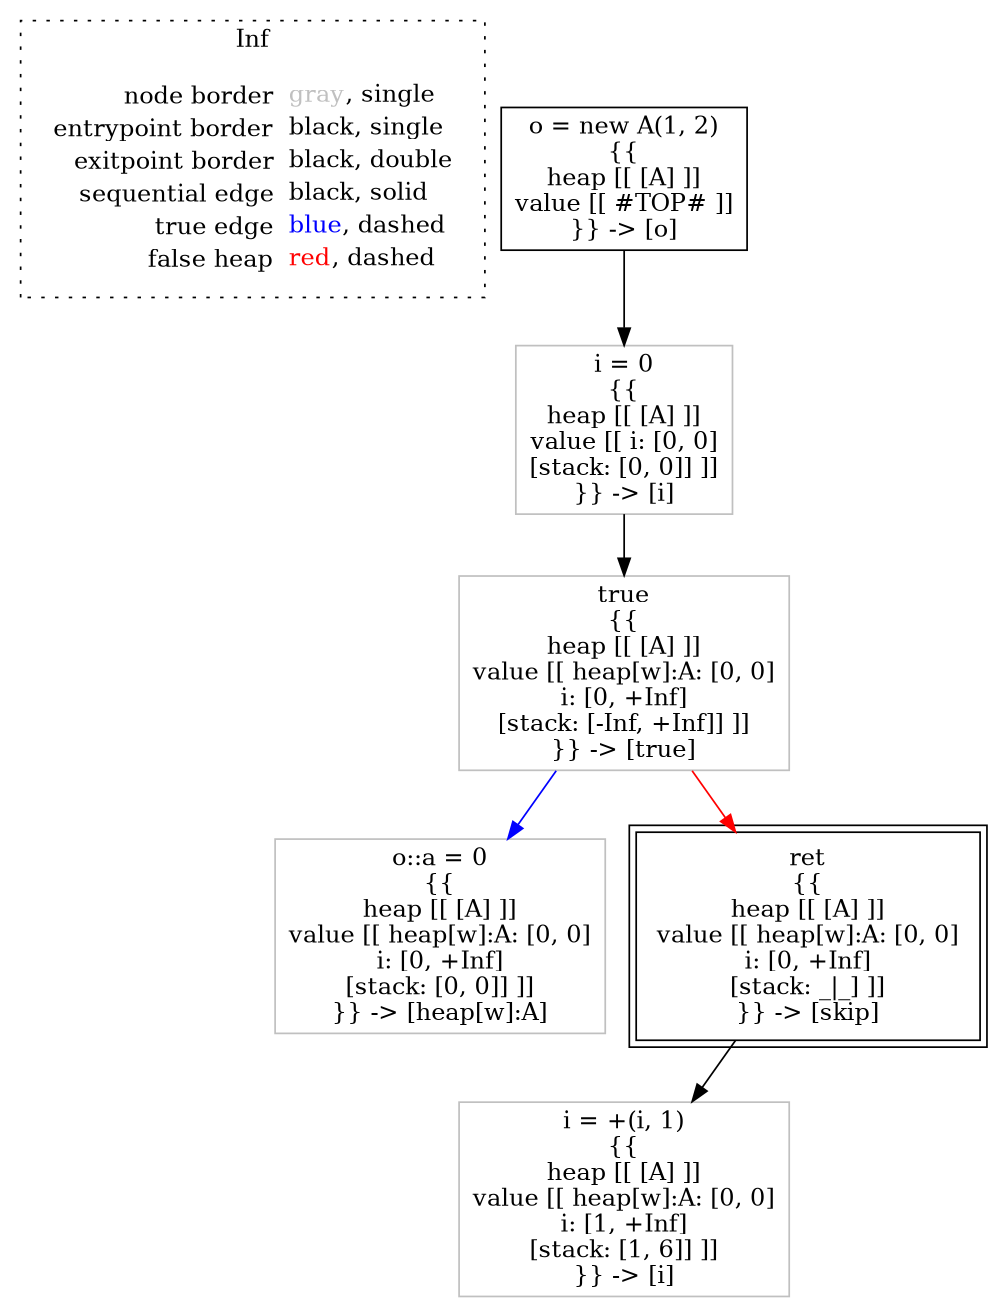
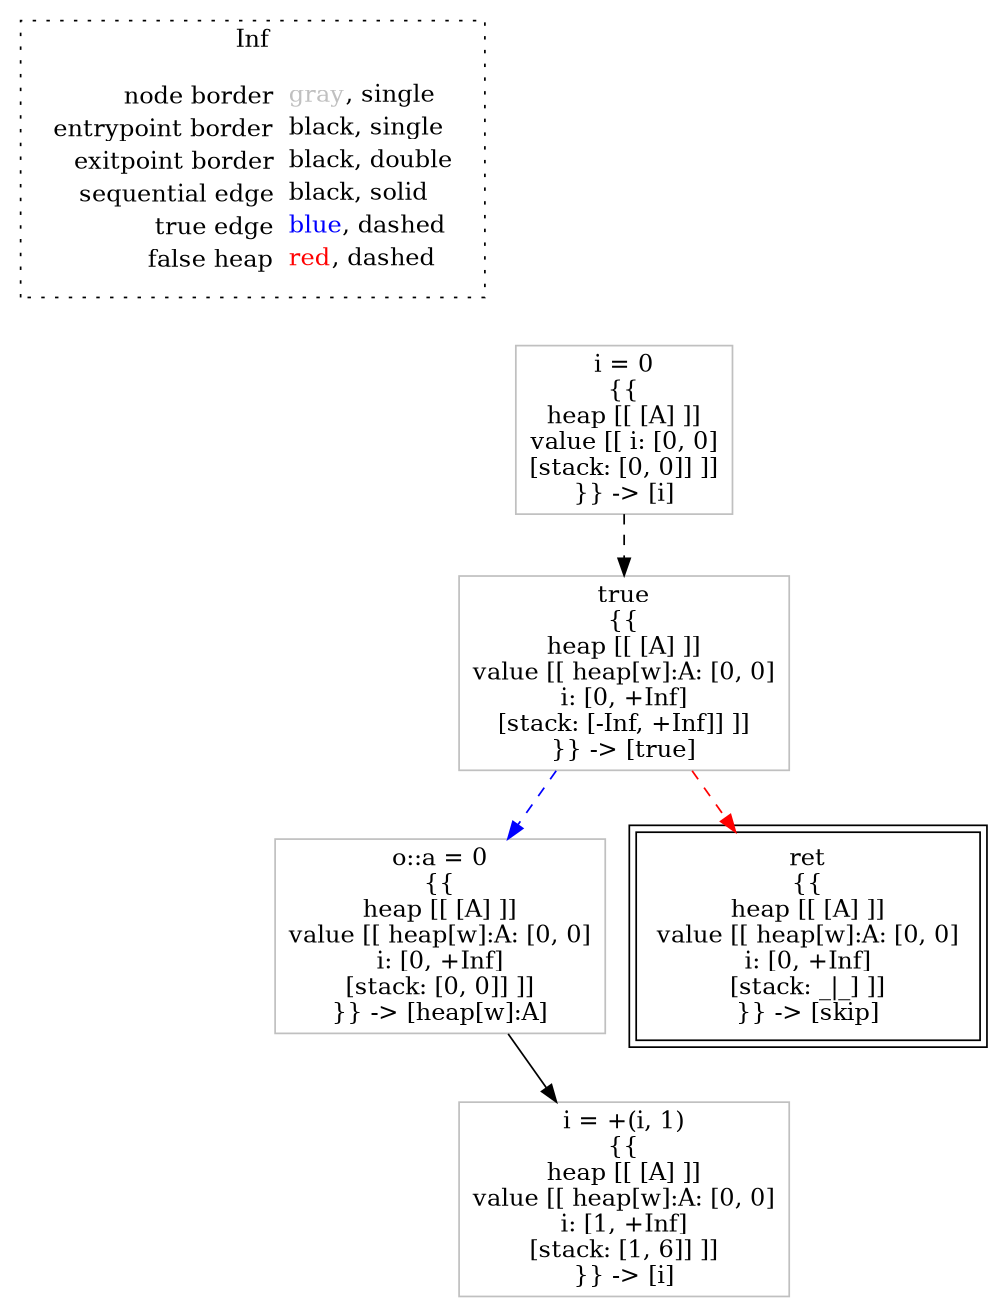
(624, 179) -> none
(624, 536) -> (624, 536)
(709, 794) -> (709, 794)
(537, 798) -> (537, 798)
(719, 1064) -> (527, 1061)
